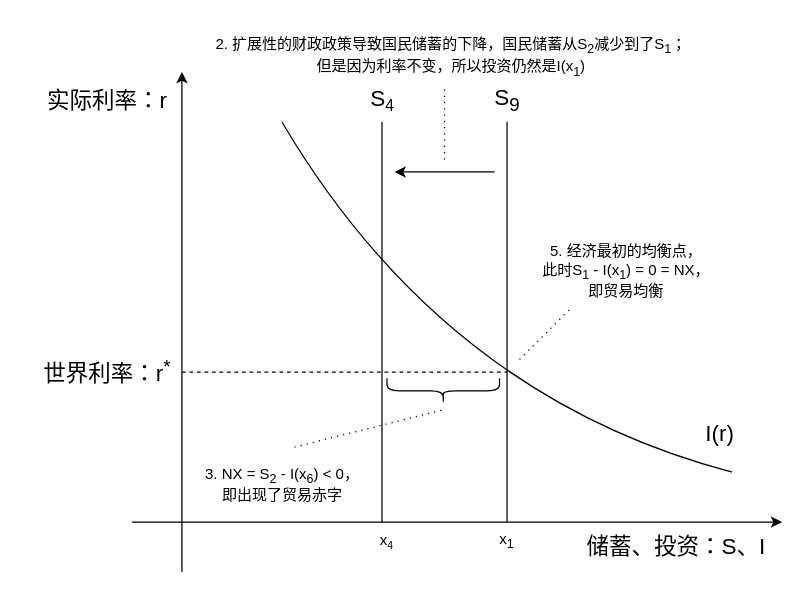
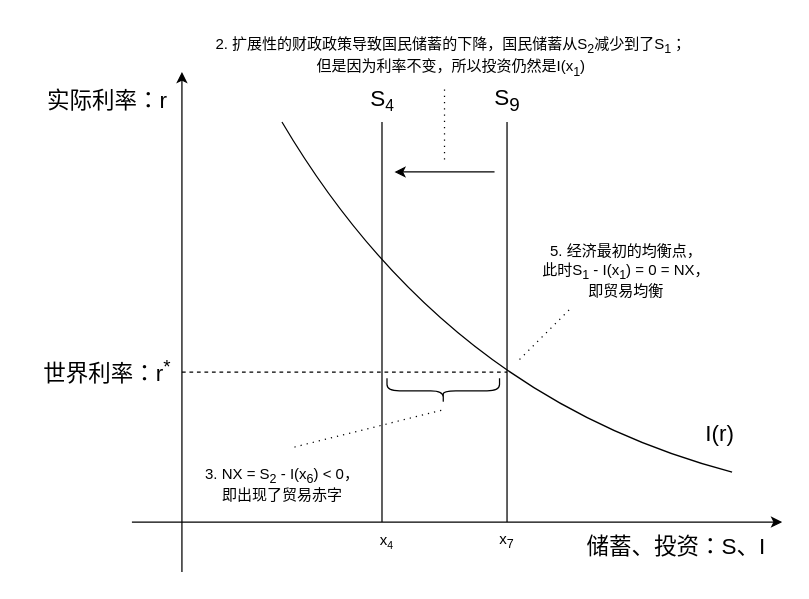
(507, 541) -> (507, 541)
